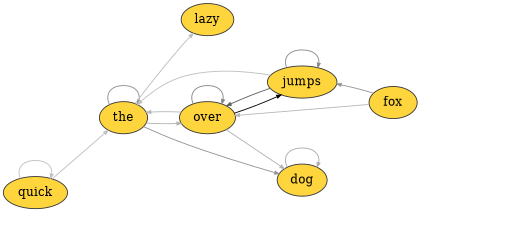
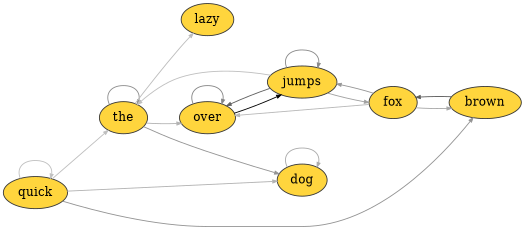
none -> (346, 98)
none -> (485, 103)
(166, 112) -> none
(253, 148) -> (170, 186)
